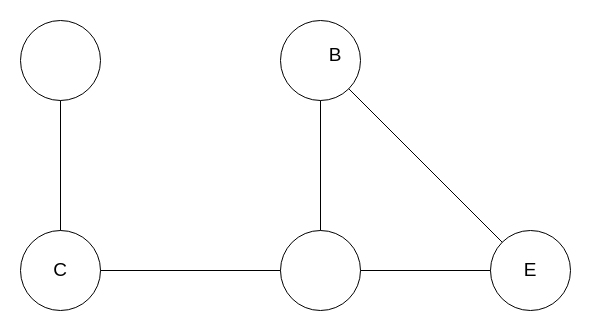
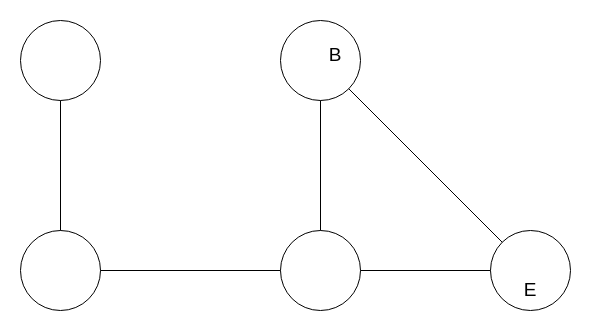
(61, 271) -> none
(531, 271) -> (531, 291)
